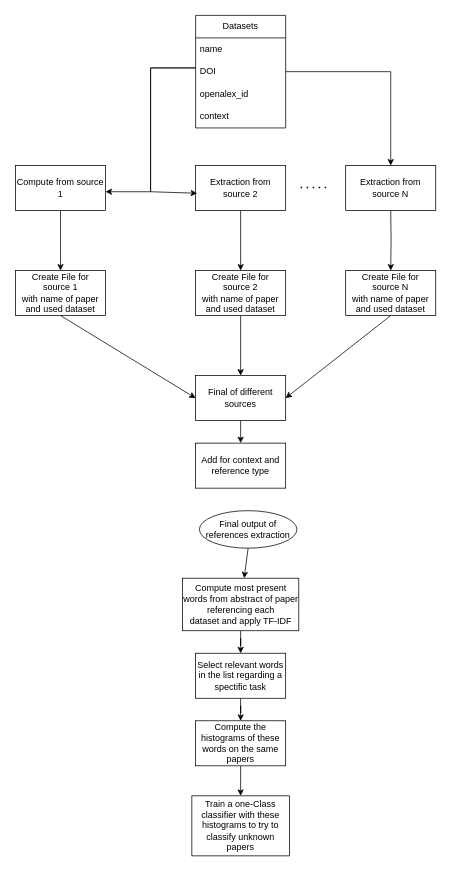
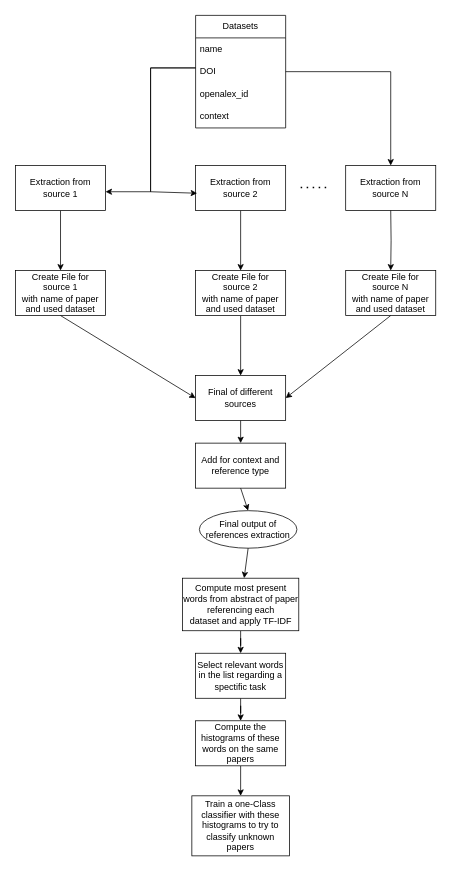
(60, 188) -> (60, 188)
none -> (243, 497)
